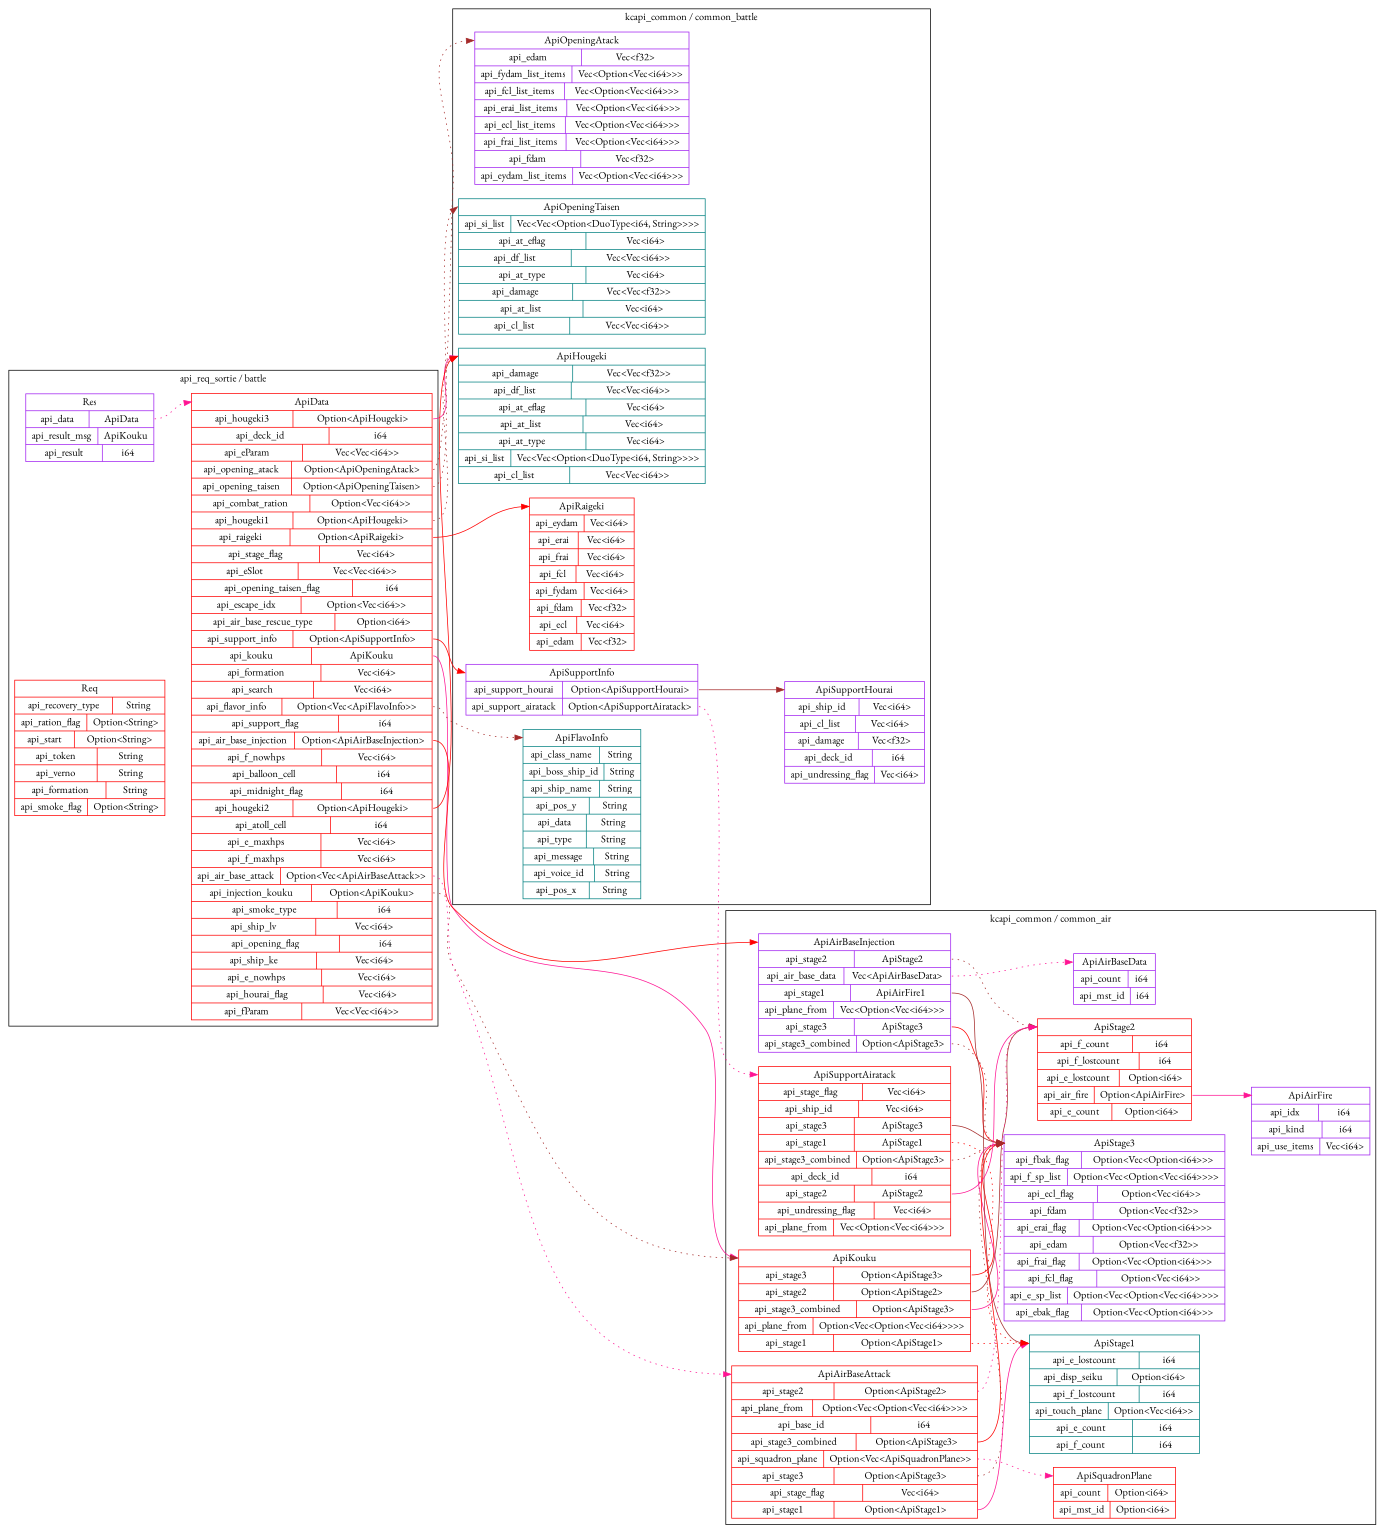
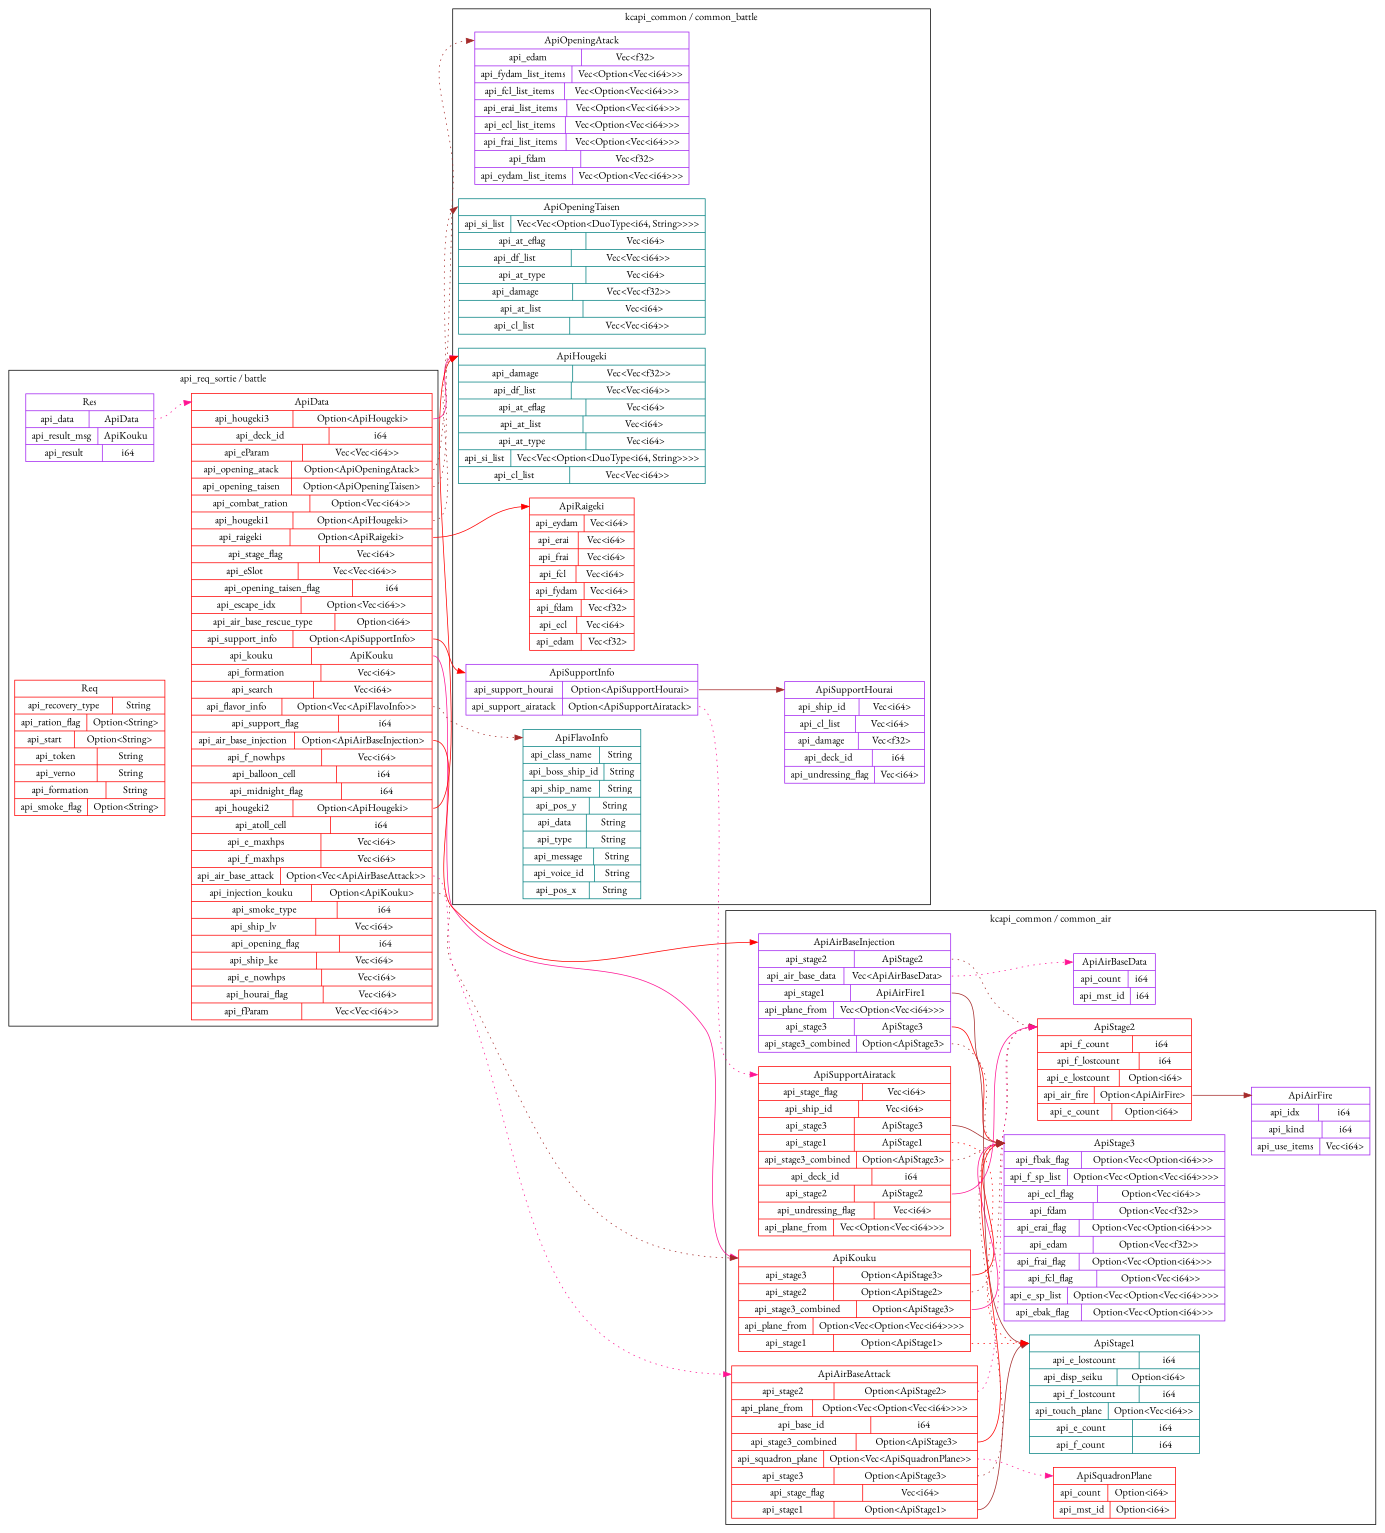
(1218, 1095) -> (1218, 1095)
(1001, 1159) -> (1001, 1159)
(1006, 1395) -> (1006, 1395)
